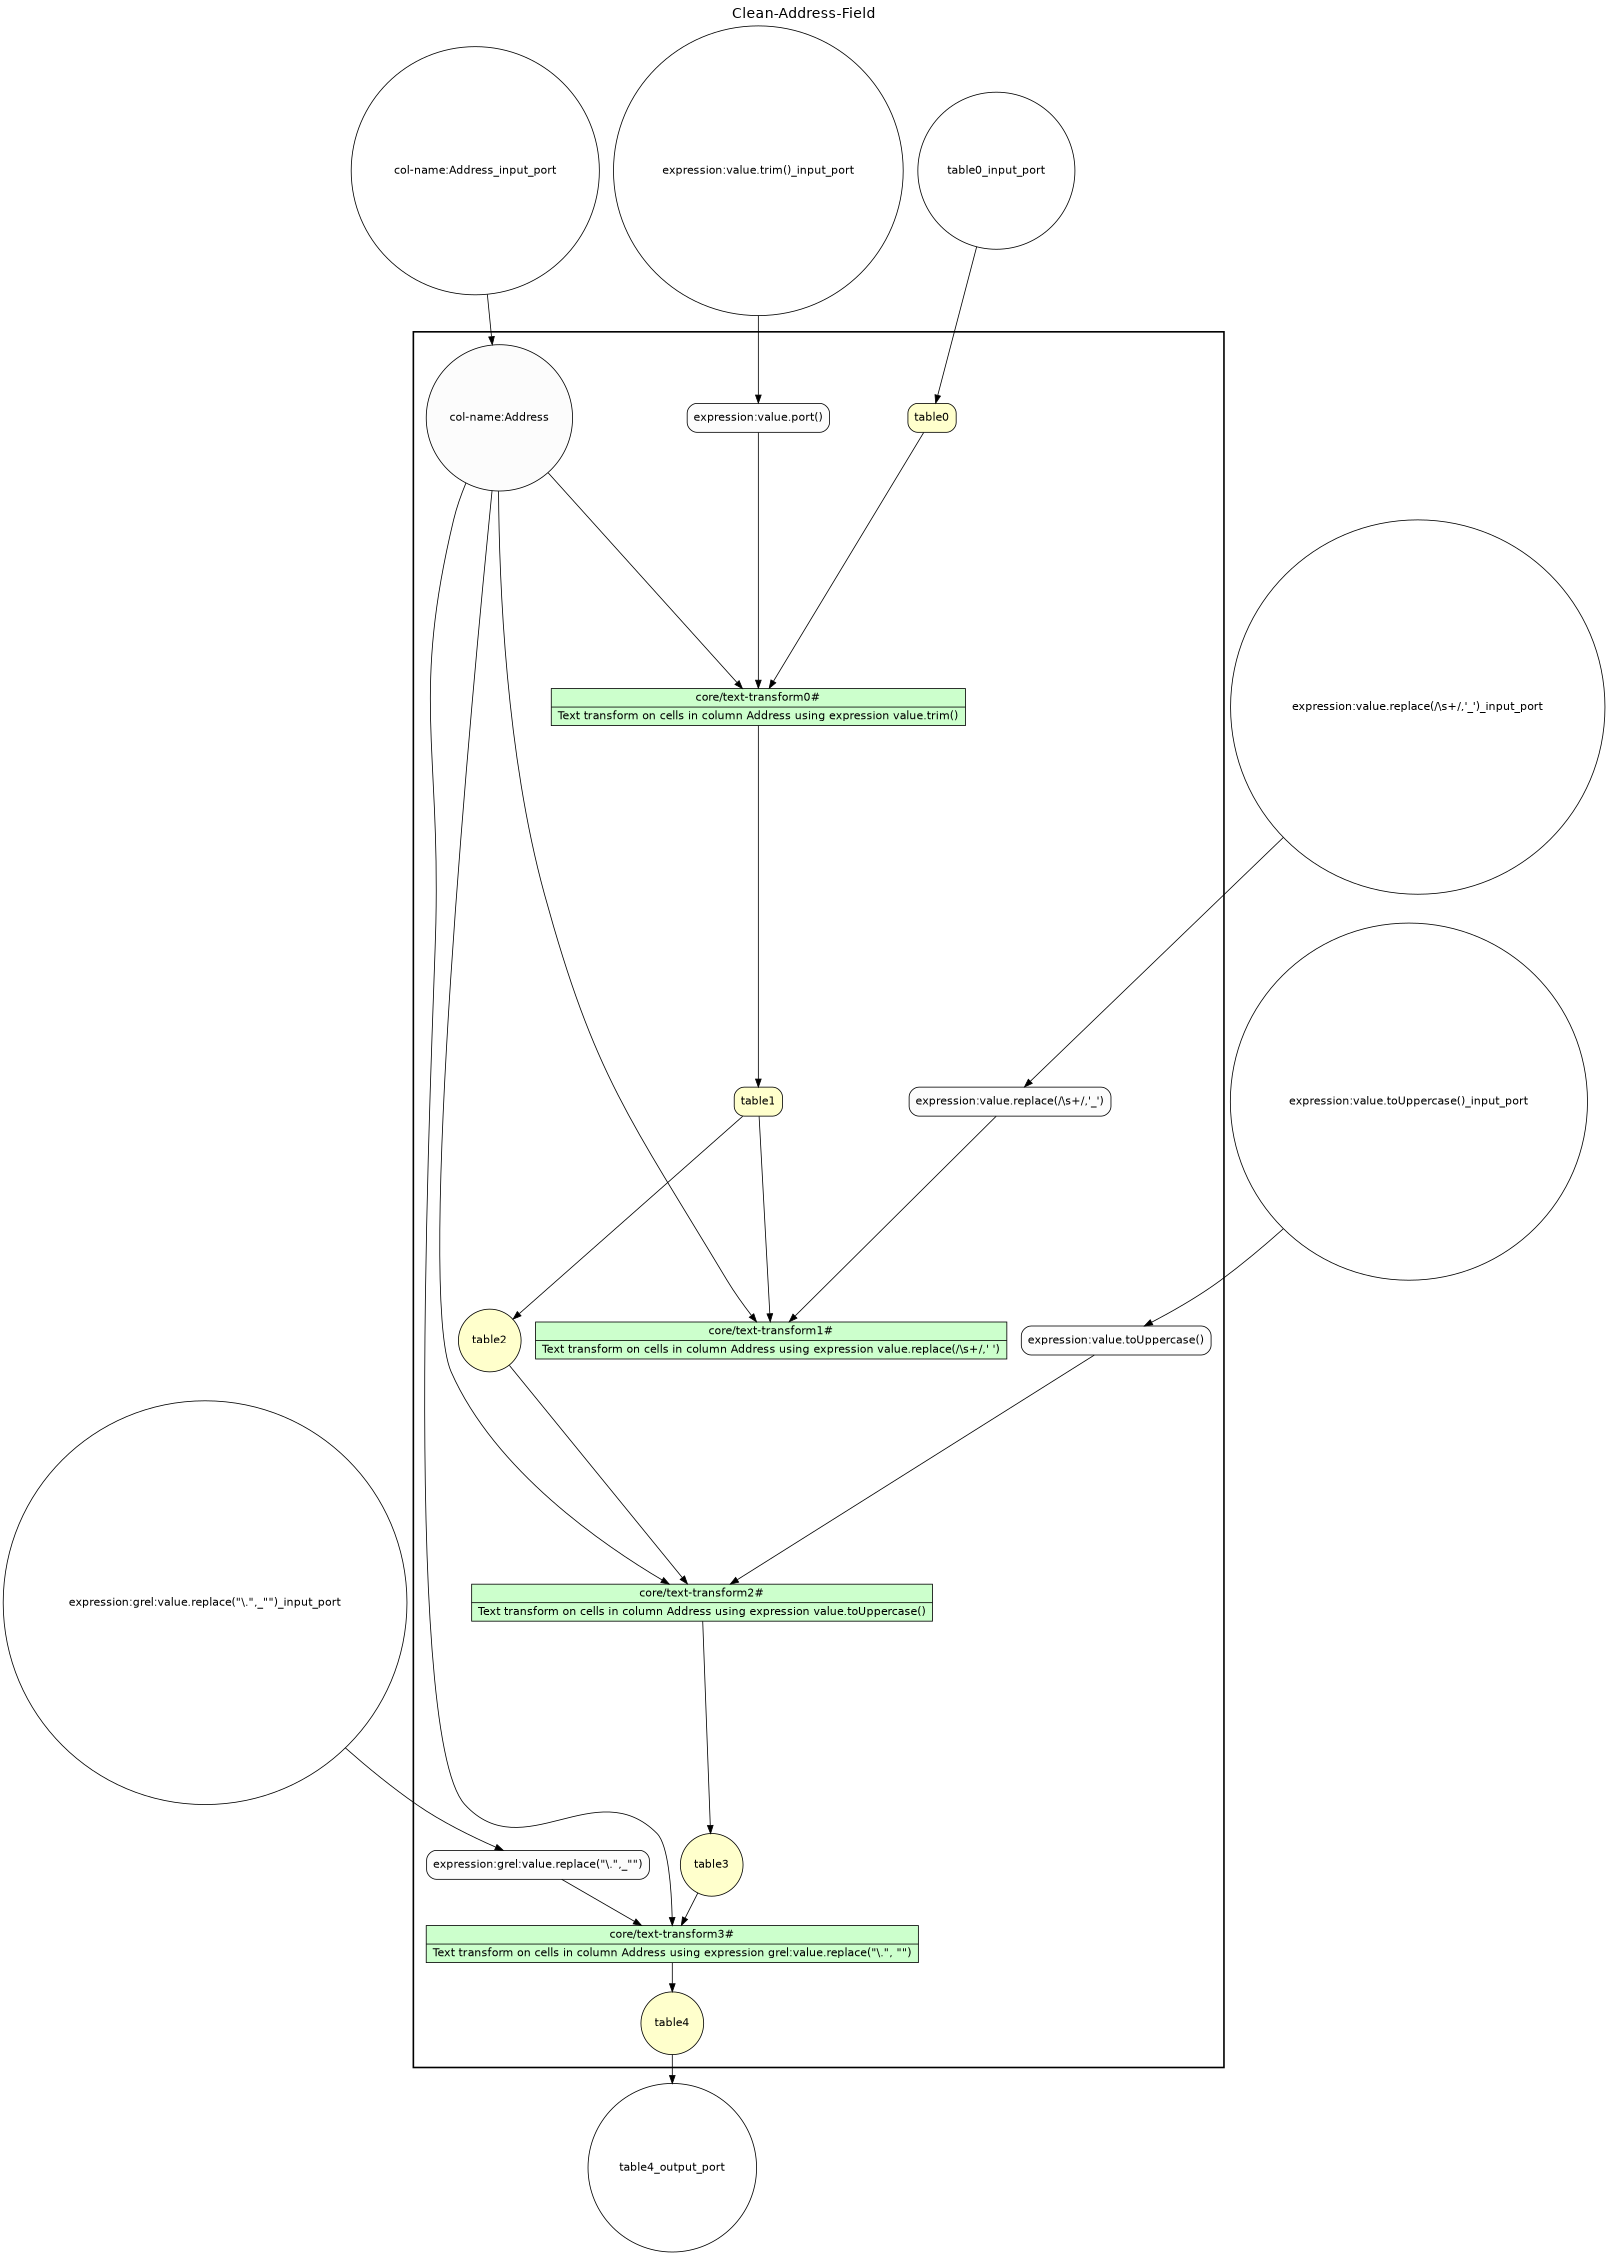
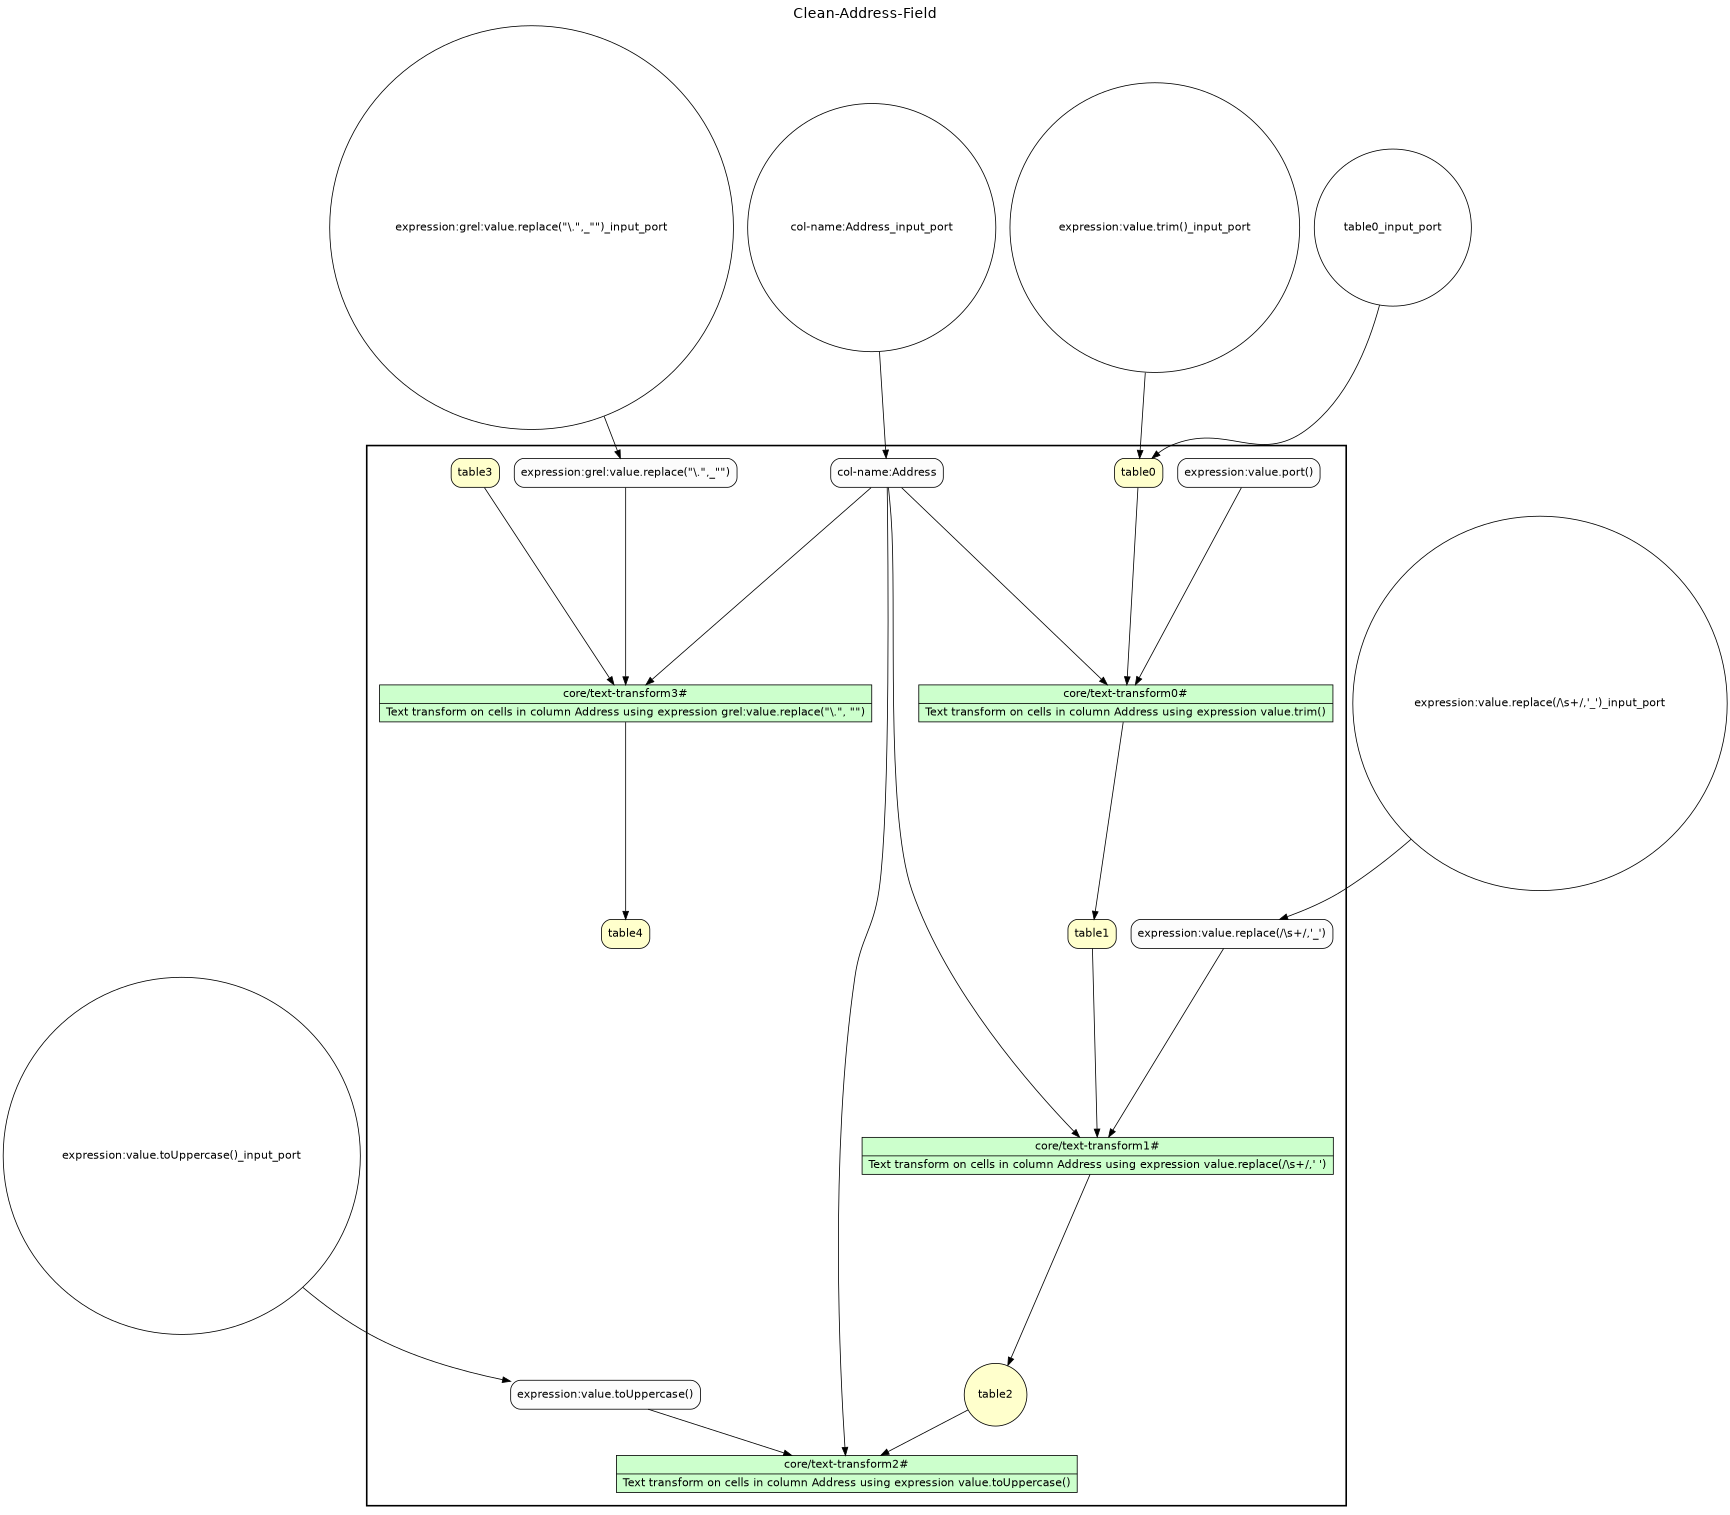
(758, 355) -> (1143, 411)
(499, 418) -> (887, 473)
(631, 1215) -> (1051, 1266)
(706, 1723) -> none
(712, 1865) -> (475, 473)
(672, 2023) -> (626, 934)
(672, 2168) -> none
